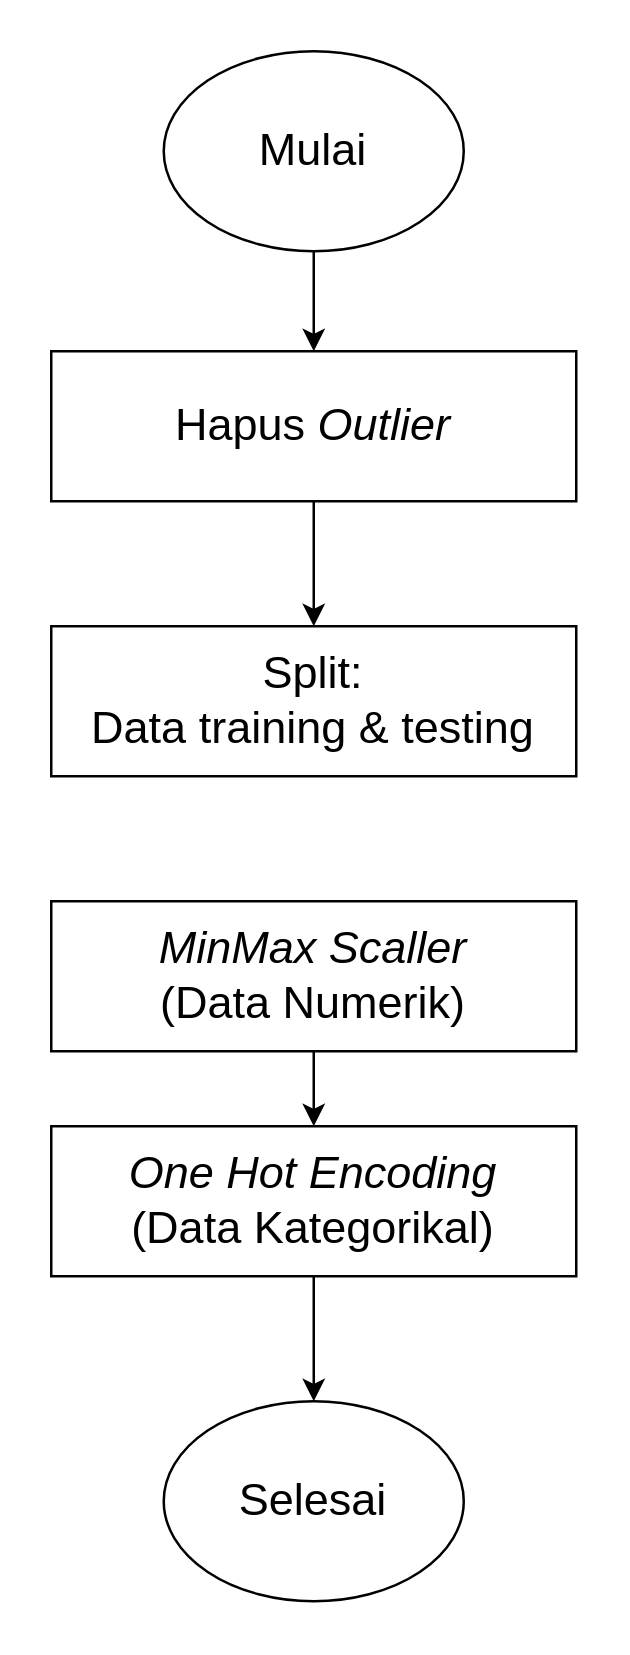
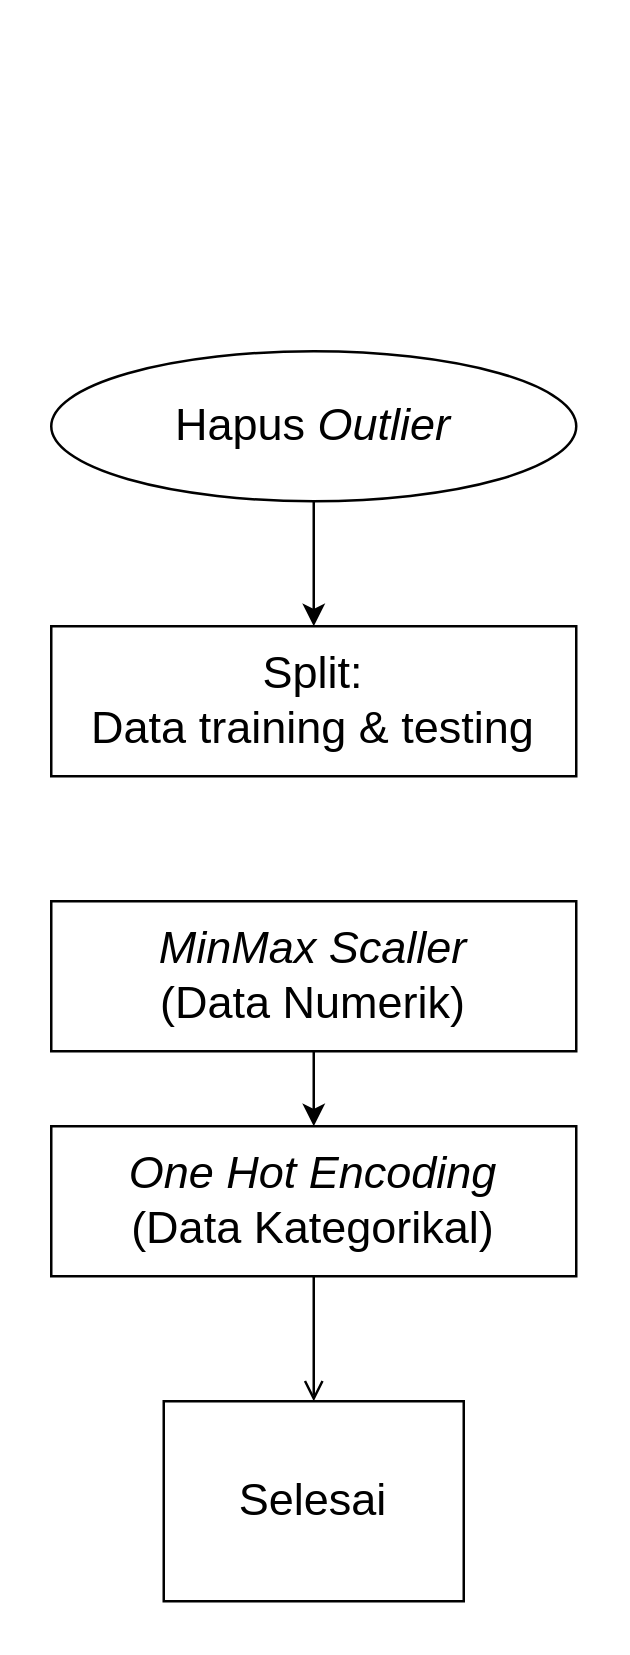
(314, 151) -> none
(314, 293) -> none
(314, 426) -> (314, 426)
(314, 1383) -> (314, 1387)
(314, 1501) -> (314, 1501)
